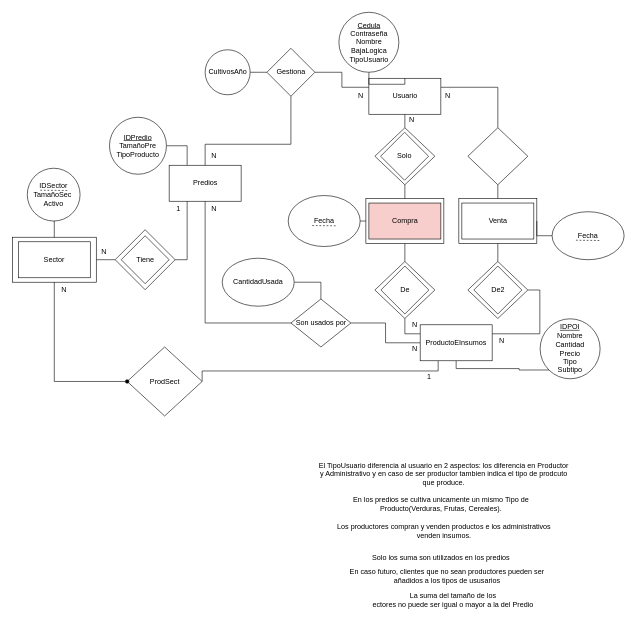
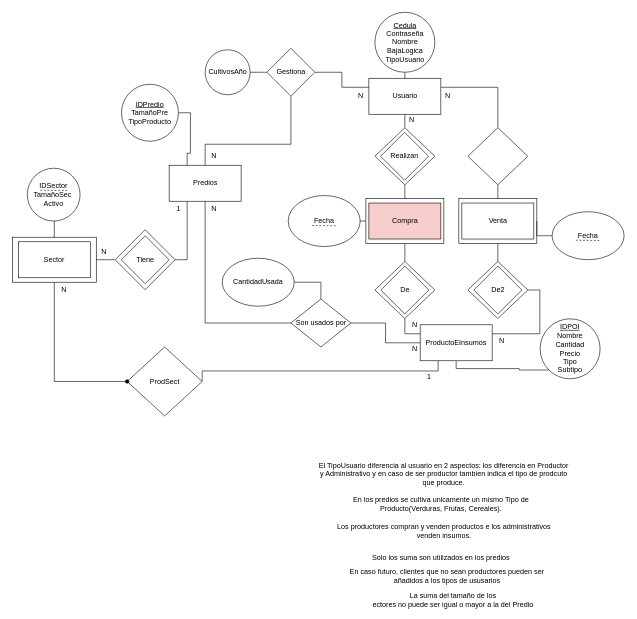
(369, 42) -> (405, 42)
(138, 146) -> (150, 113)
(405, 156) -> (405, 156)
